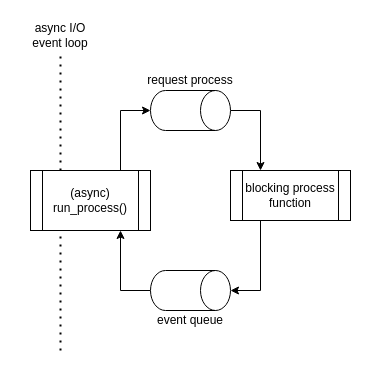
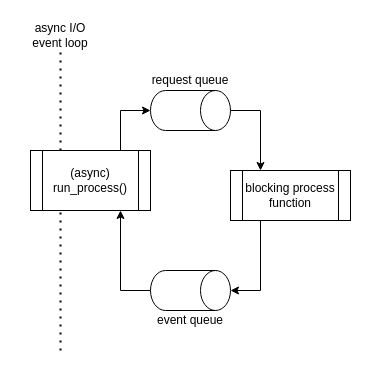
(191, 81) -> (191, 81)
(91, 201) -> (91, 181)
